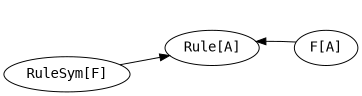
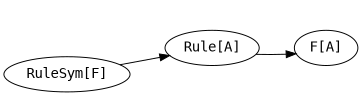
(281, 41) -> (271, 55)
